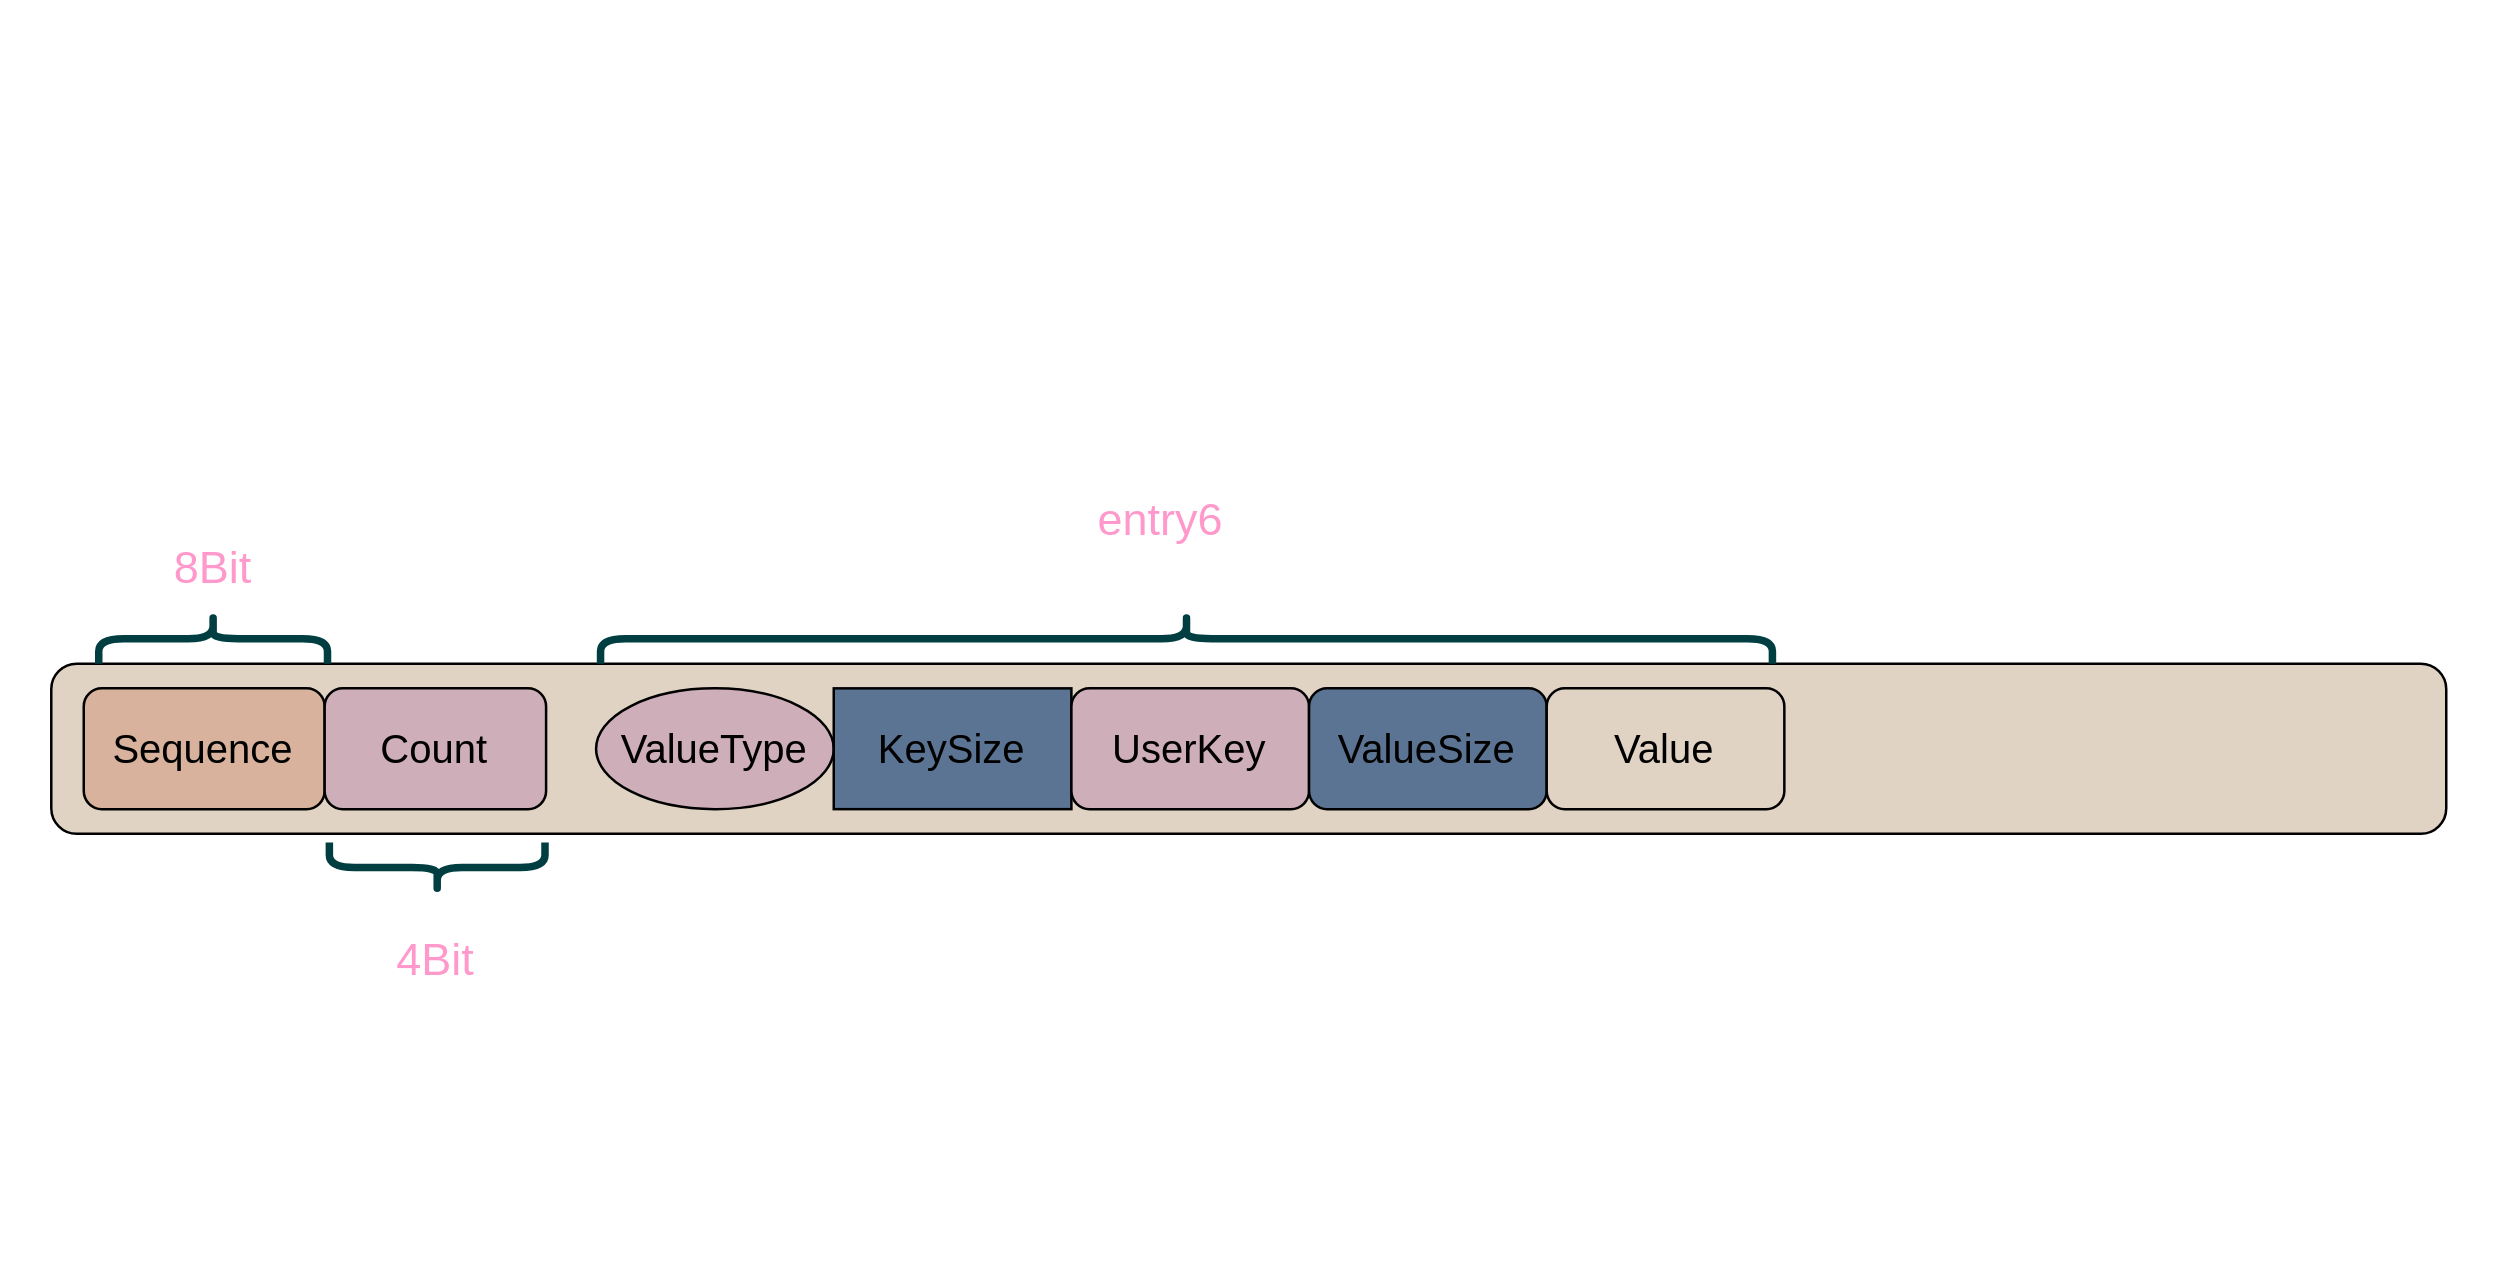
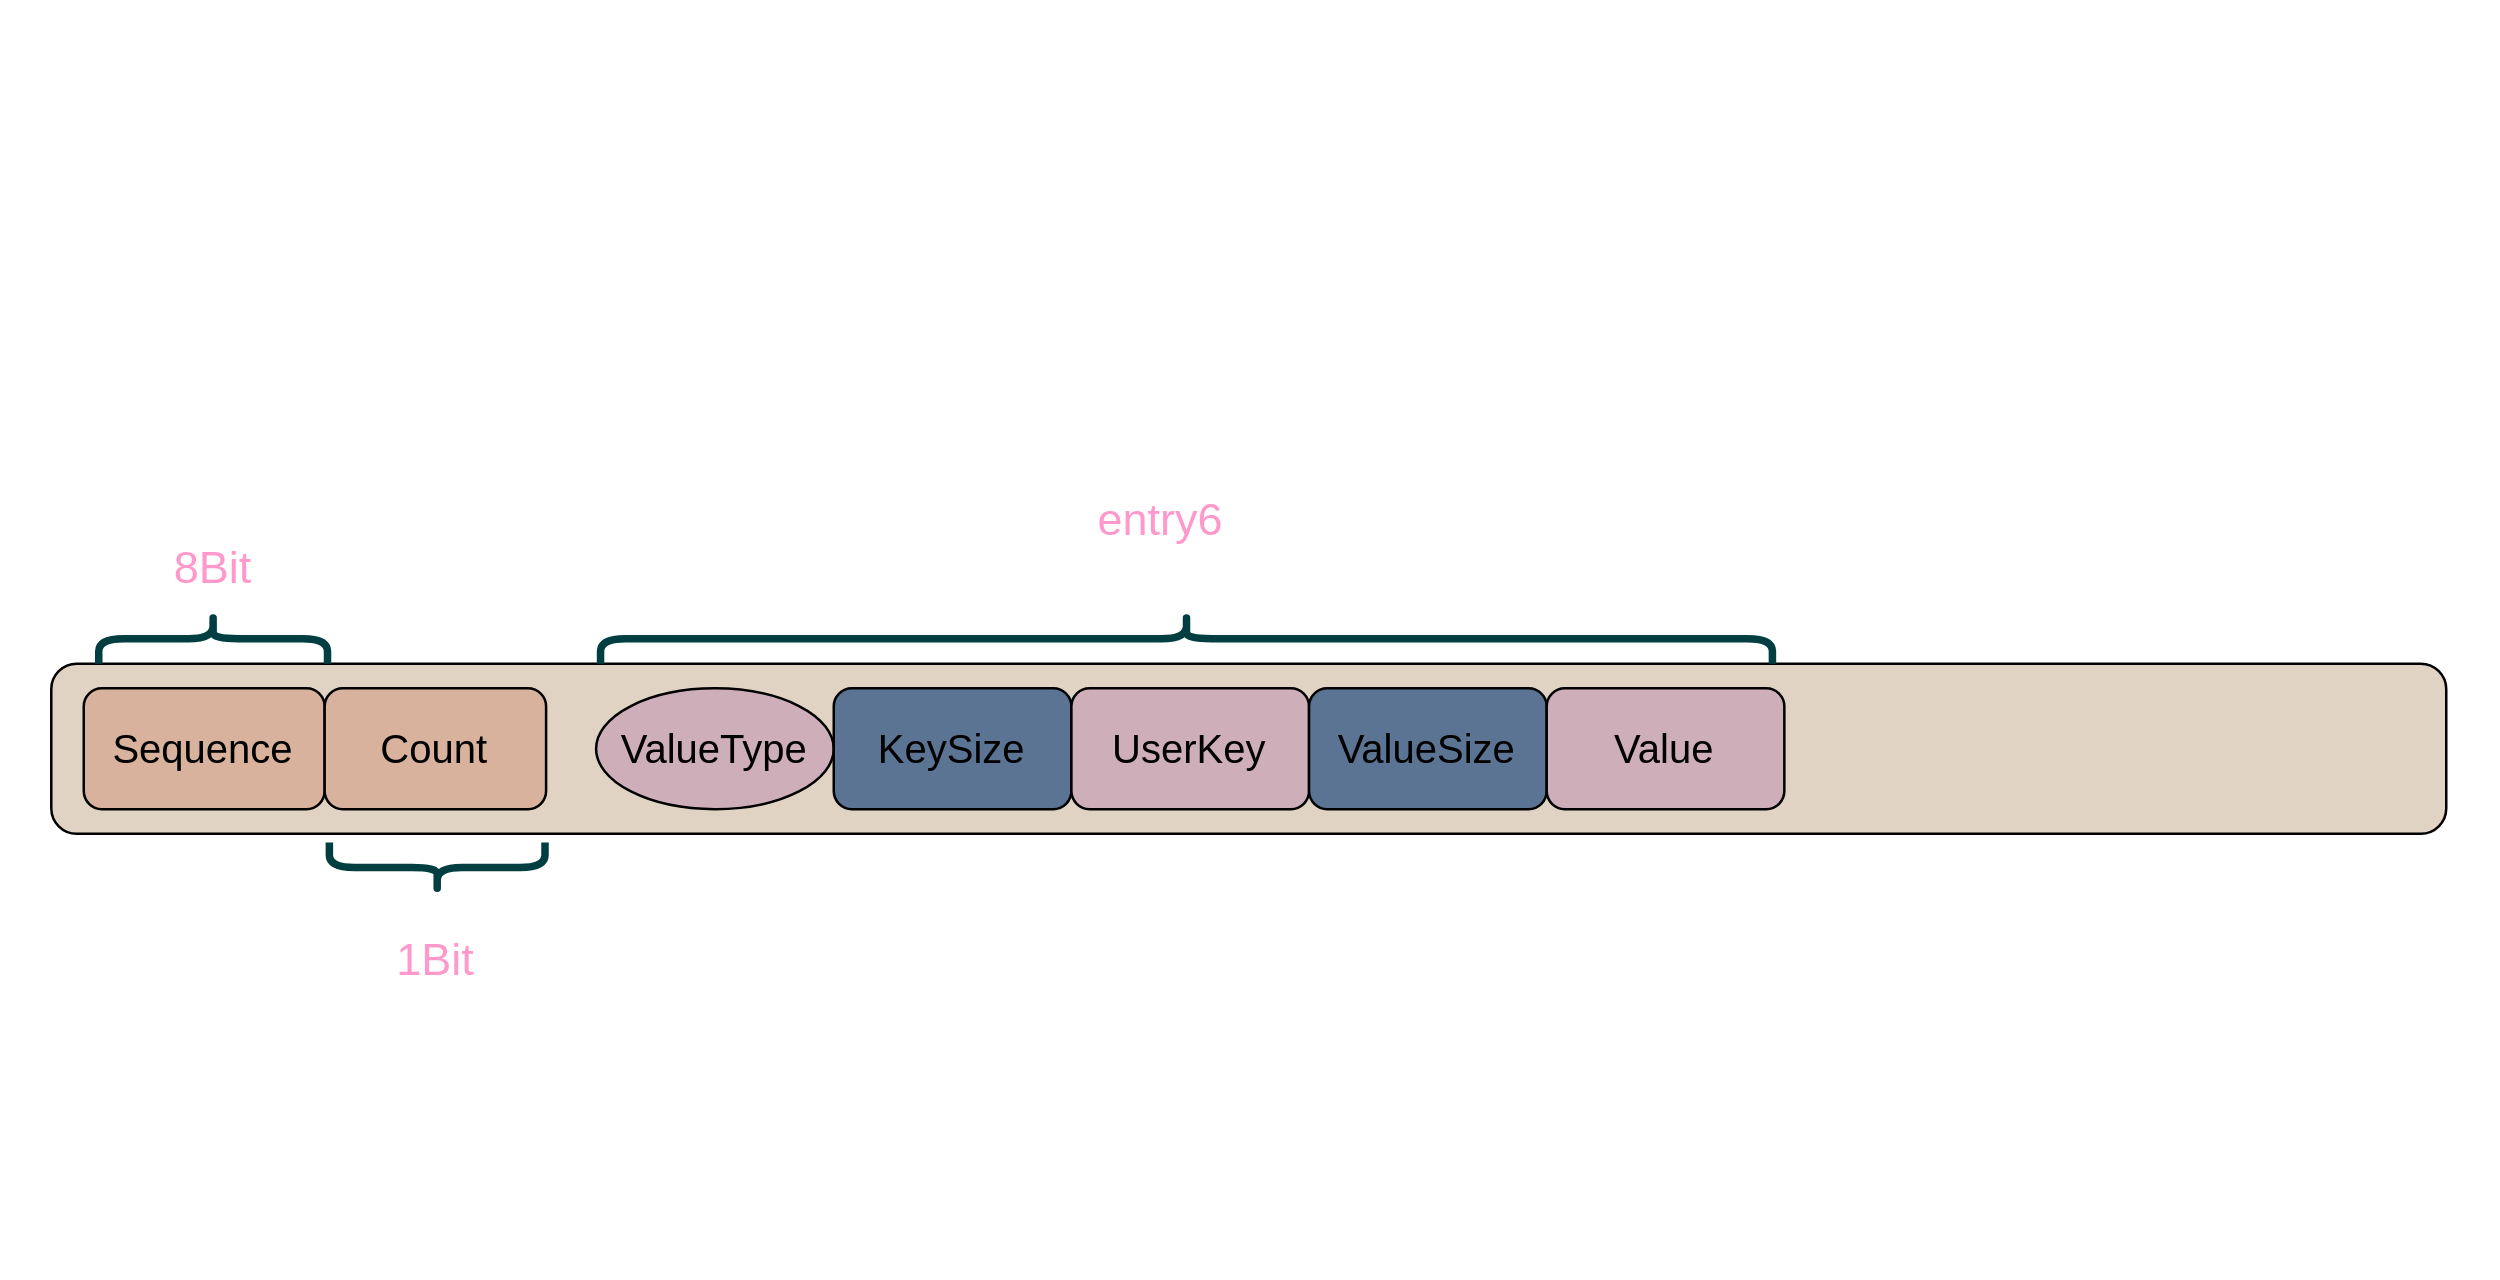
(435, 749) -> (435, 749)
(953, 749) -> (953, 749)
(1666, 749) -> (1666, 749)
(436, 961) -> (436, 961)
